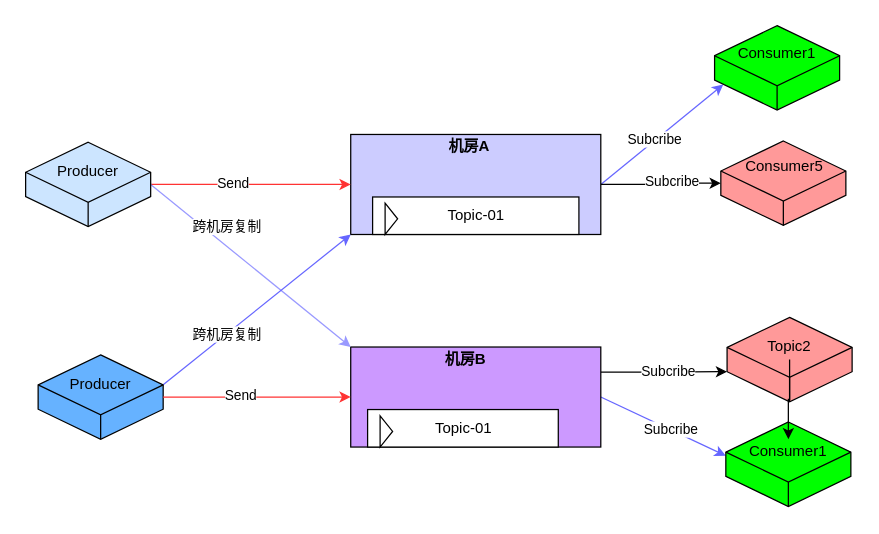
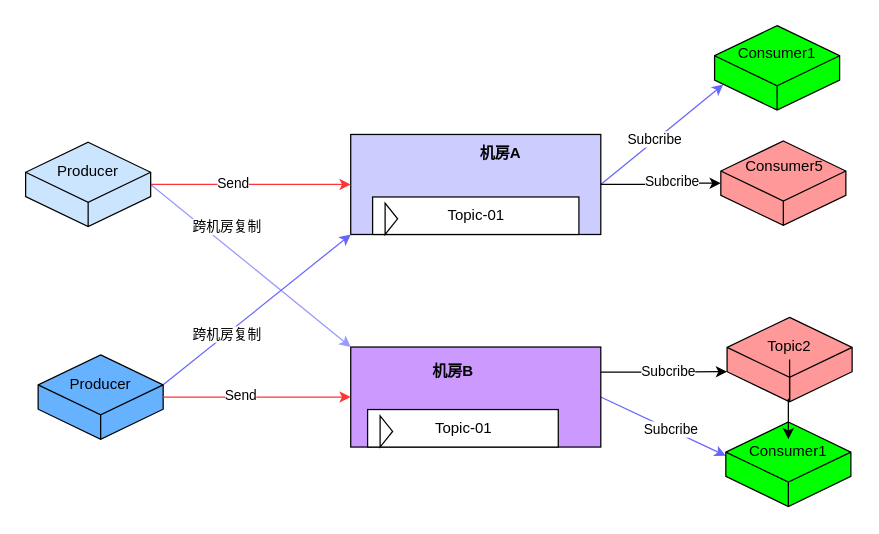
(469, 147) -> (501, 153)
(466, 359) -> (453, 372)
